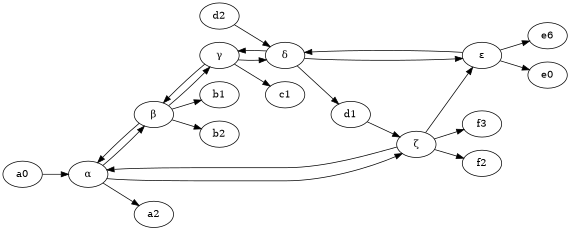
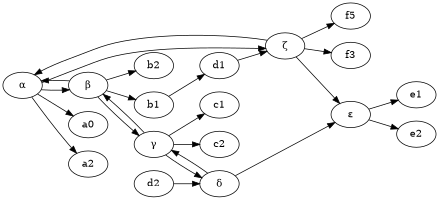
(548, 36) -> (416, 95)
(387, 51) -> none
(548, 75) -> (416, 134)
(315, 82) -> (184, 87)
none -> (219, 144)
(482, 163) -> (351, 16)
(52, 174) -> (52, 103)
